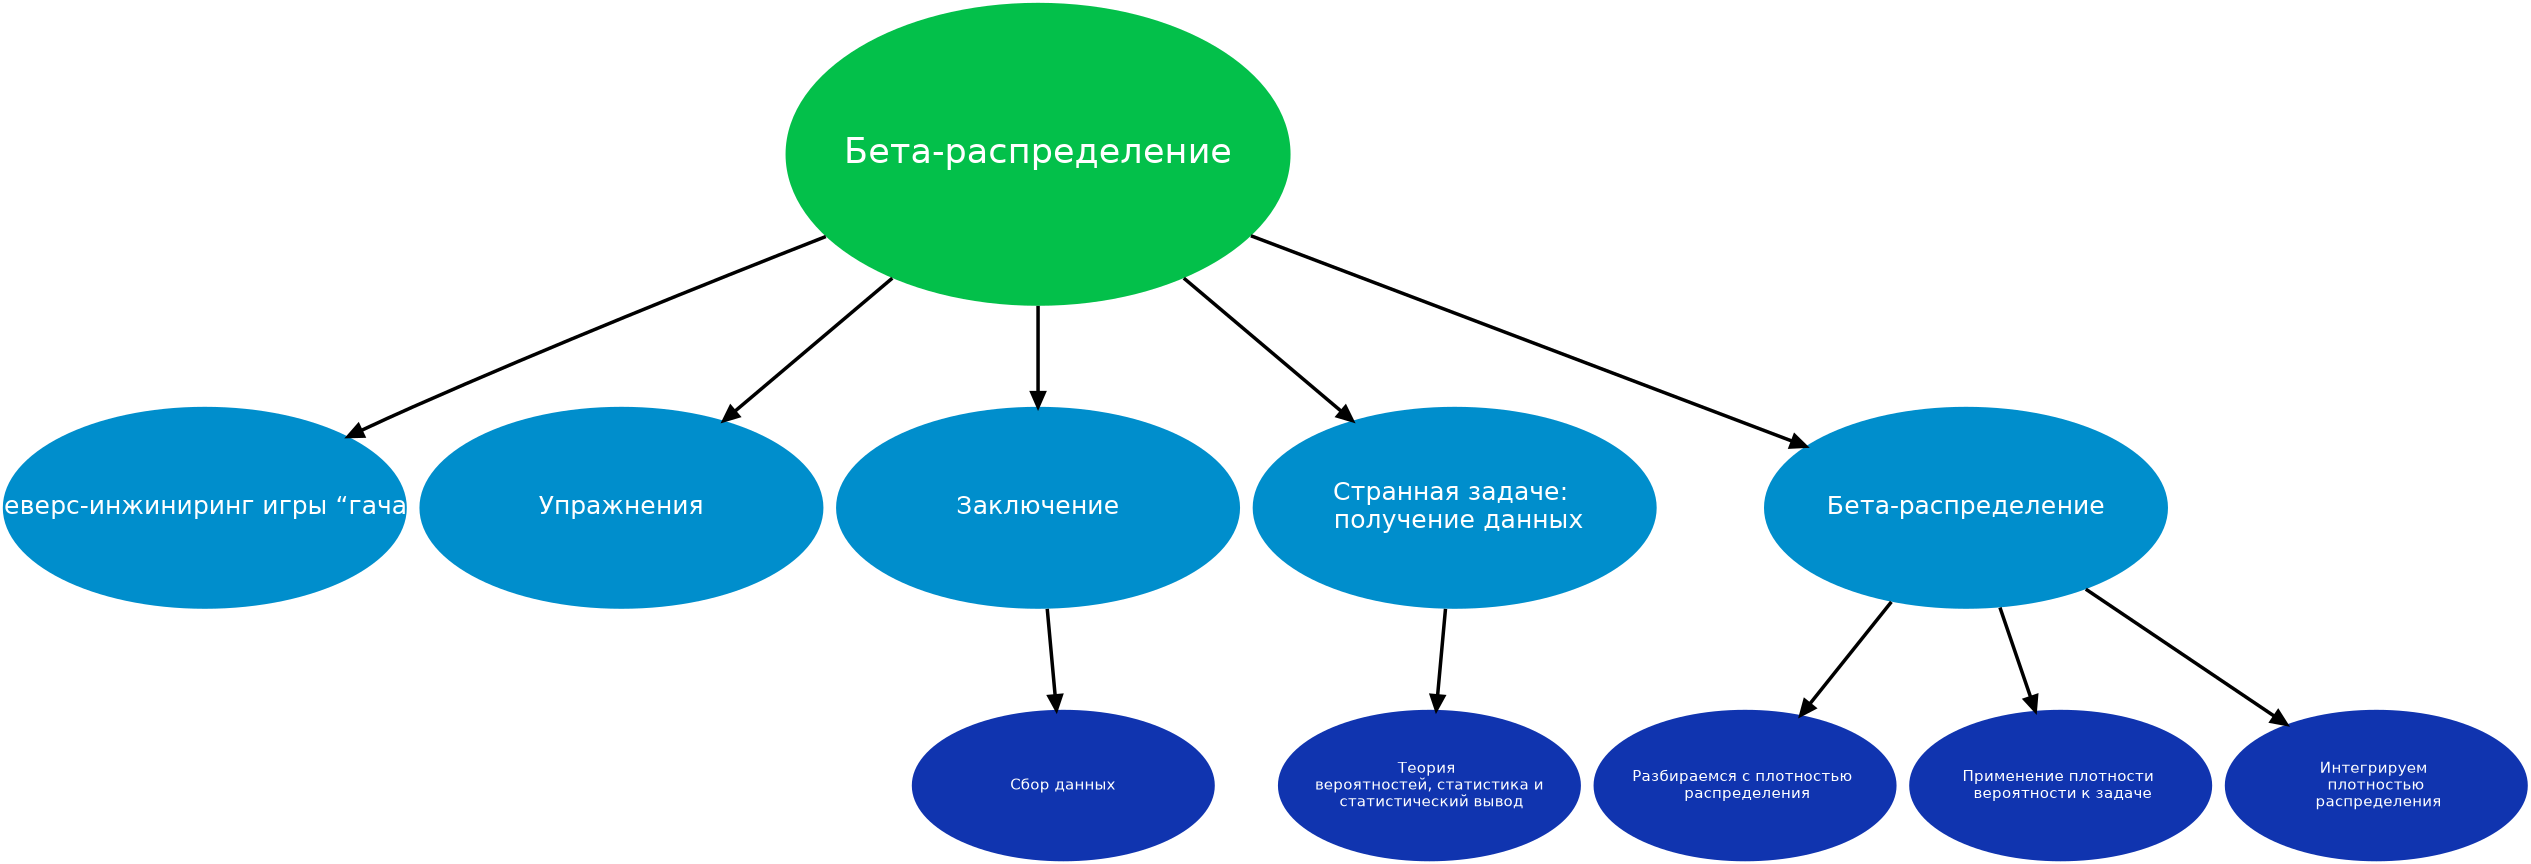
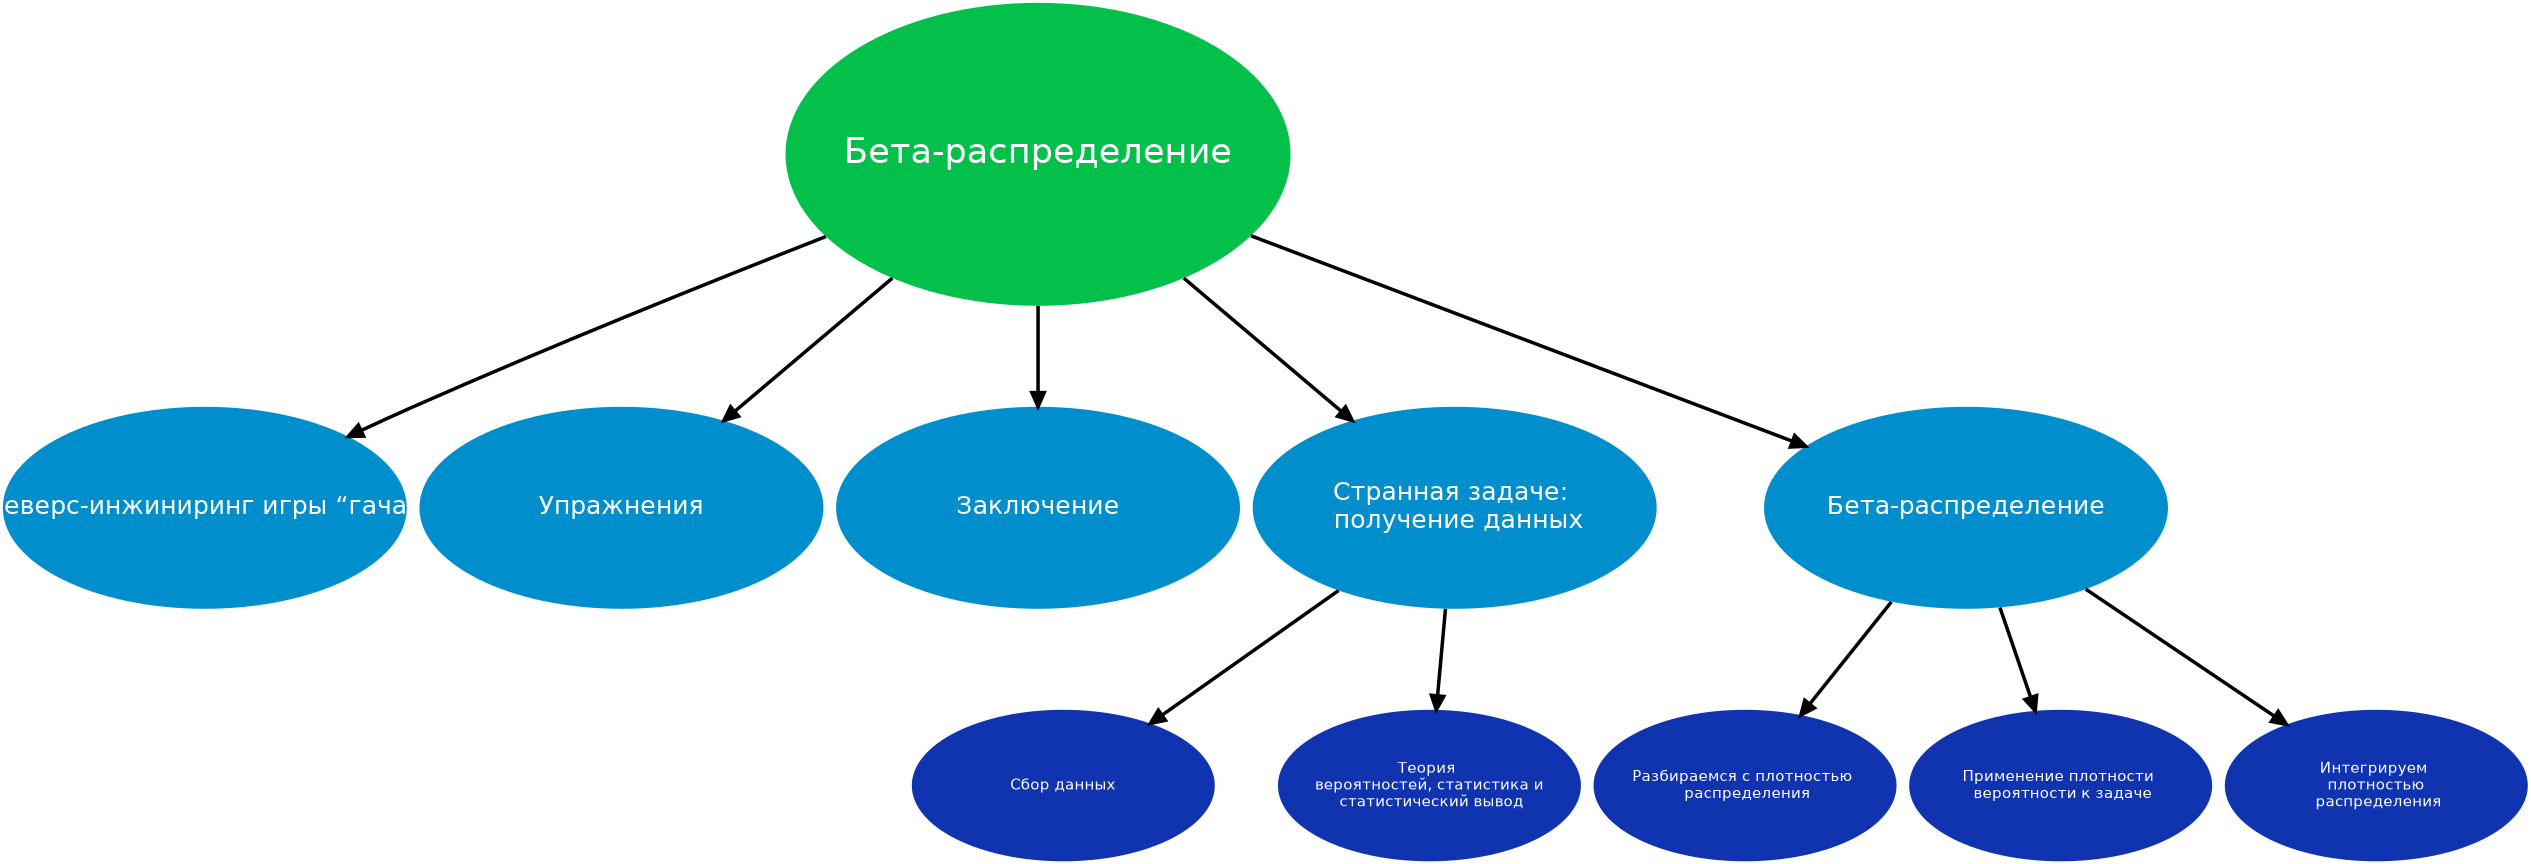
(1051, 652) -> (1250, 653)
